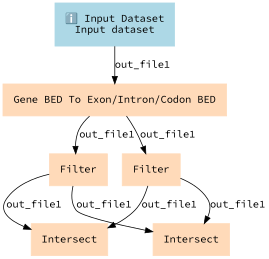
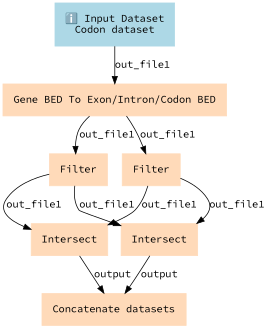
(115, 25) -> (115, 25)
none -> (114, 309)
